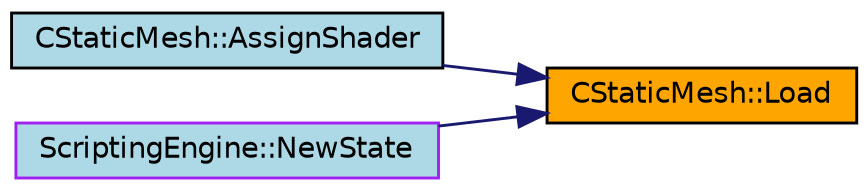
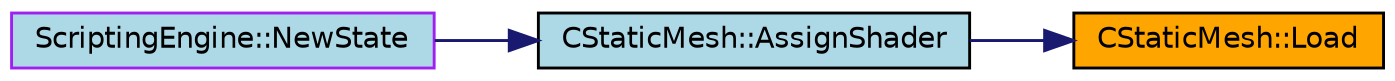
(478, 121) -> (472, 41)
